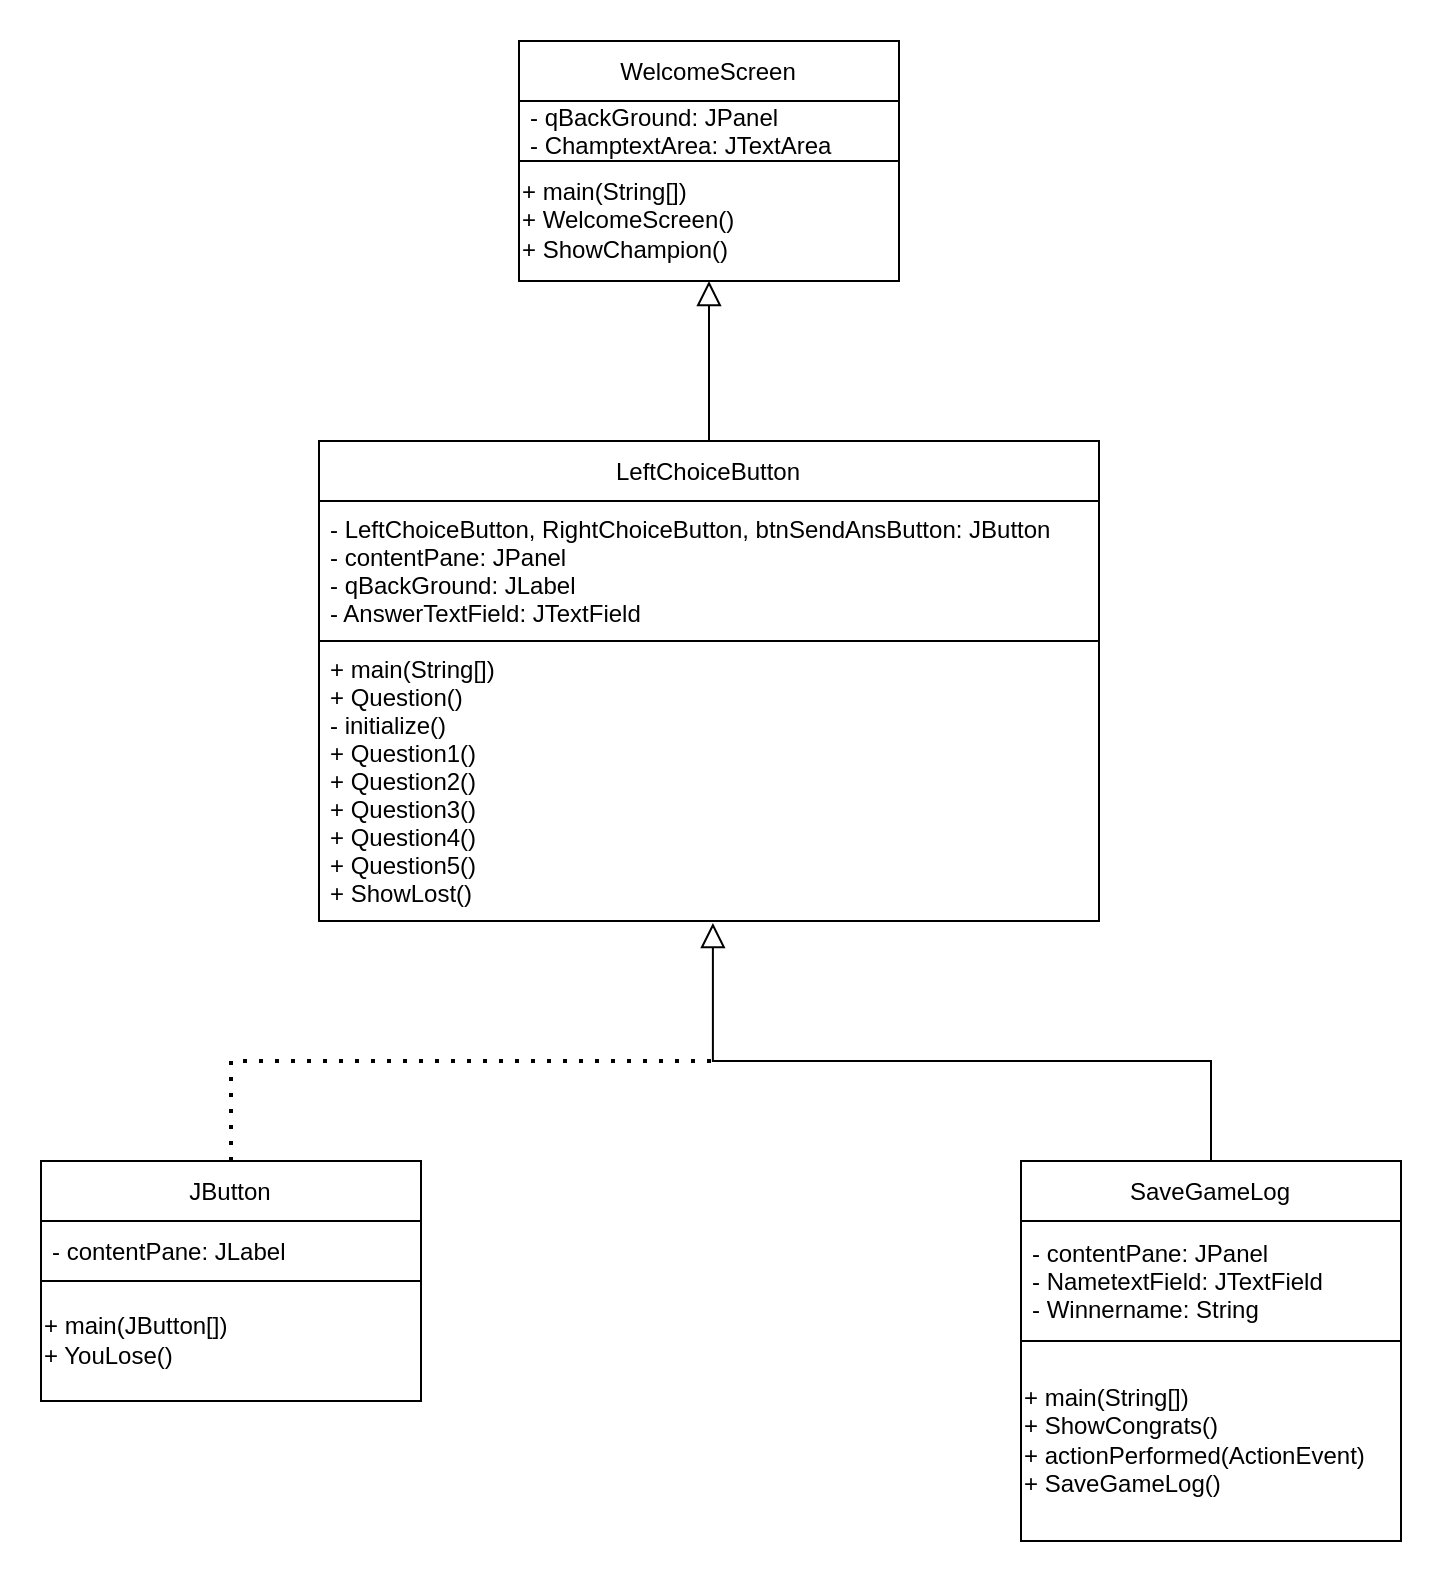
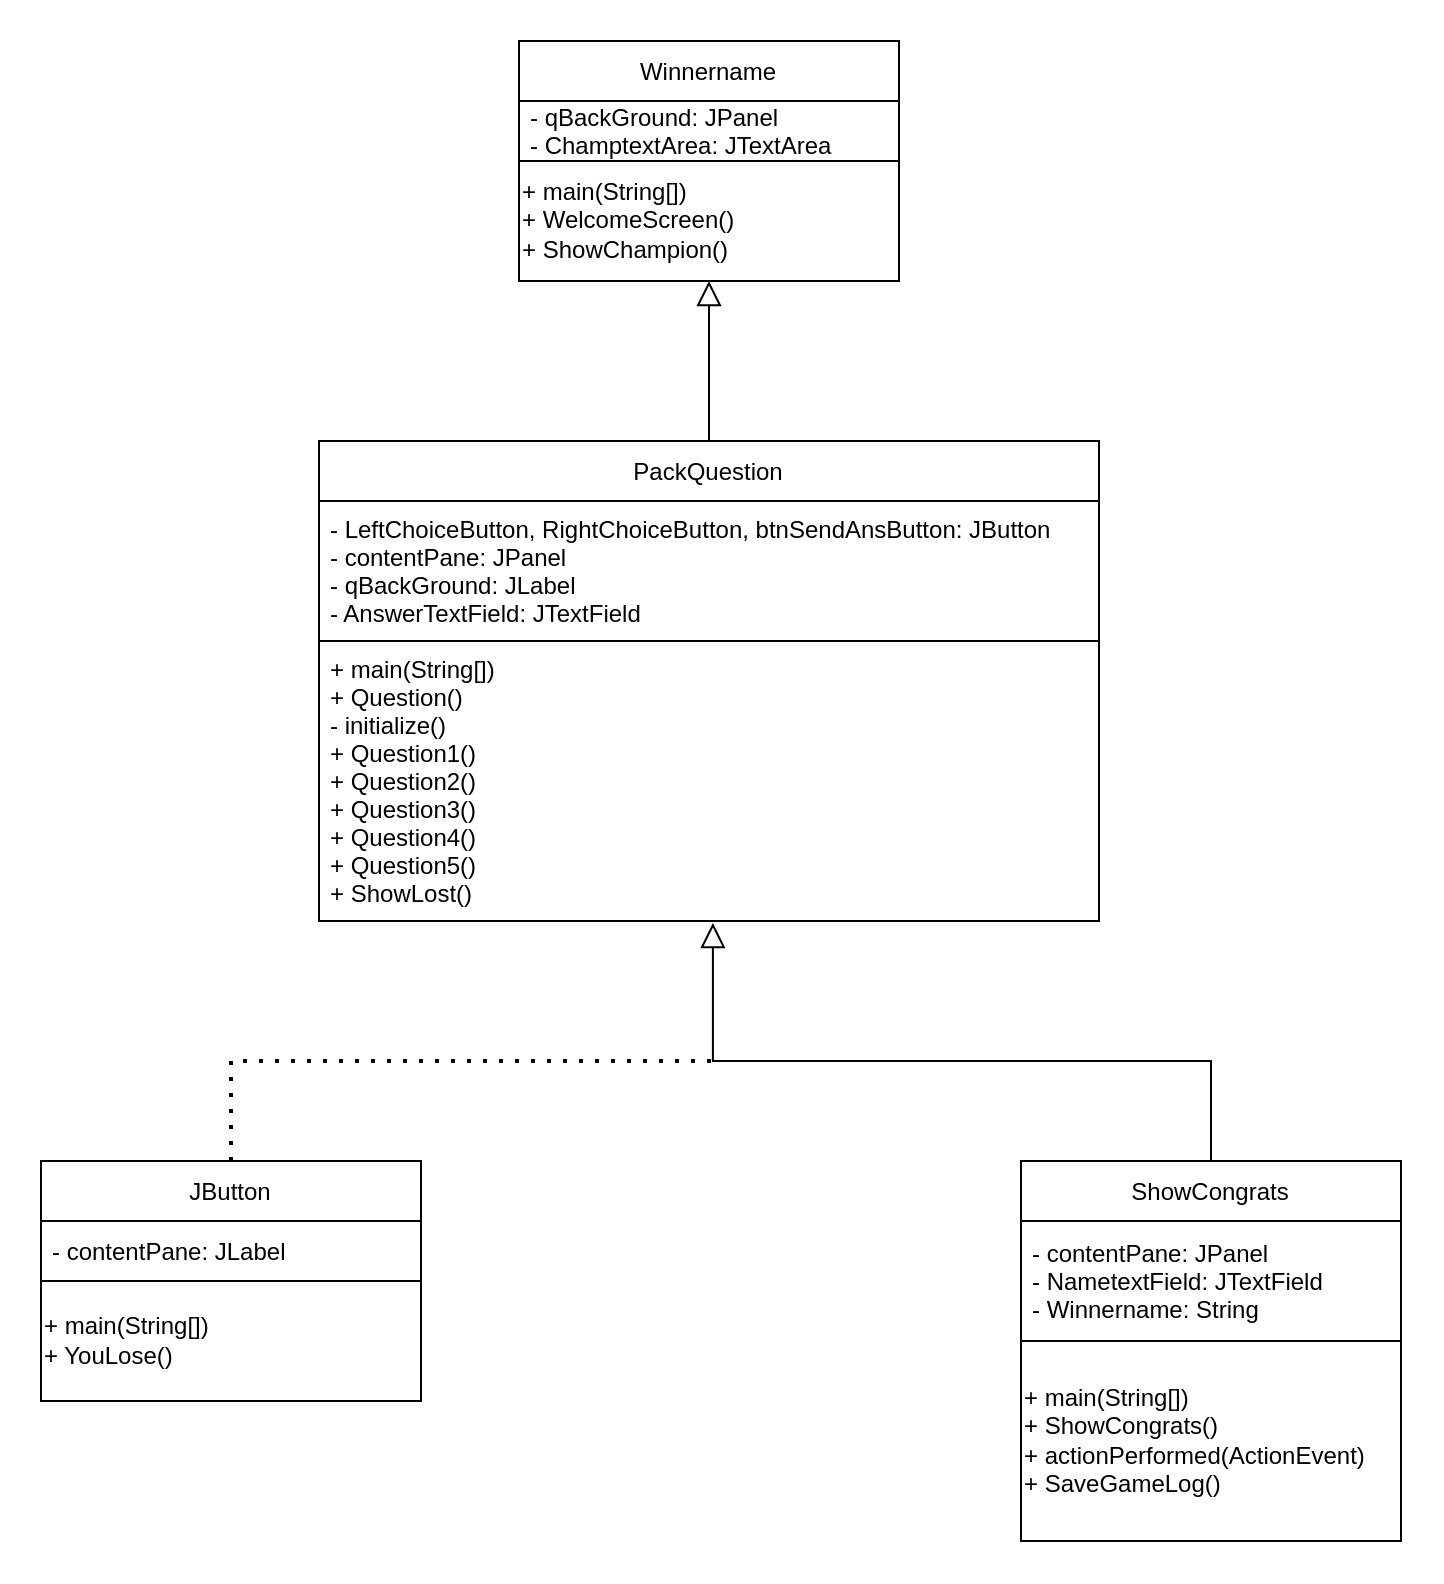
(708, 72) -> (708, 72)
(708, 472) -> (708, 472)
(1210, 1192) -> (1210, 1192)
(153, 1341) -> (143, 1341)
